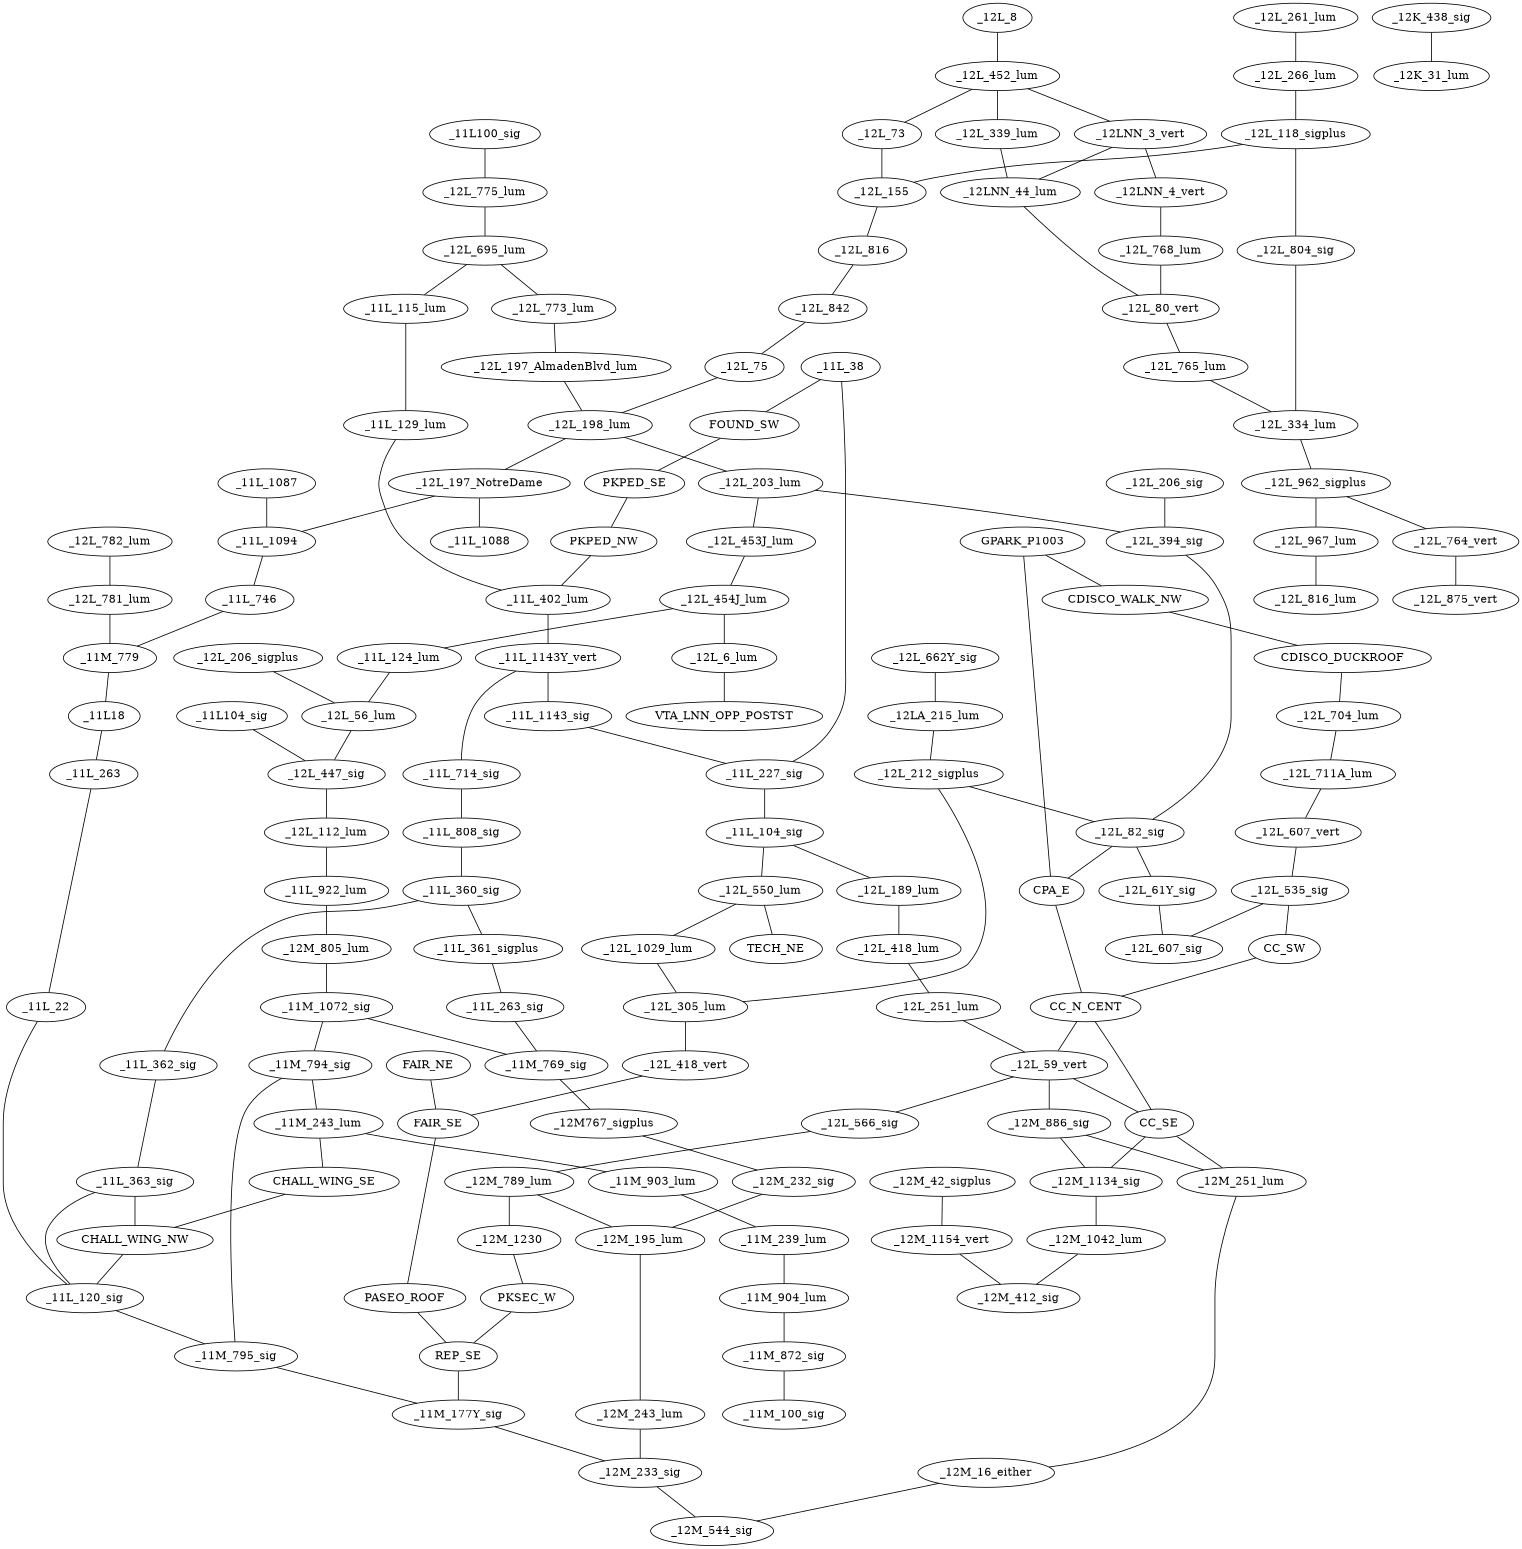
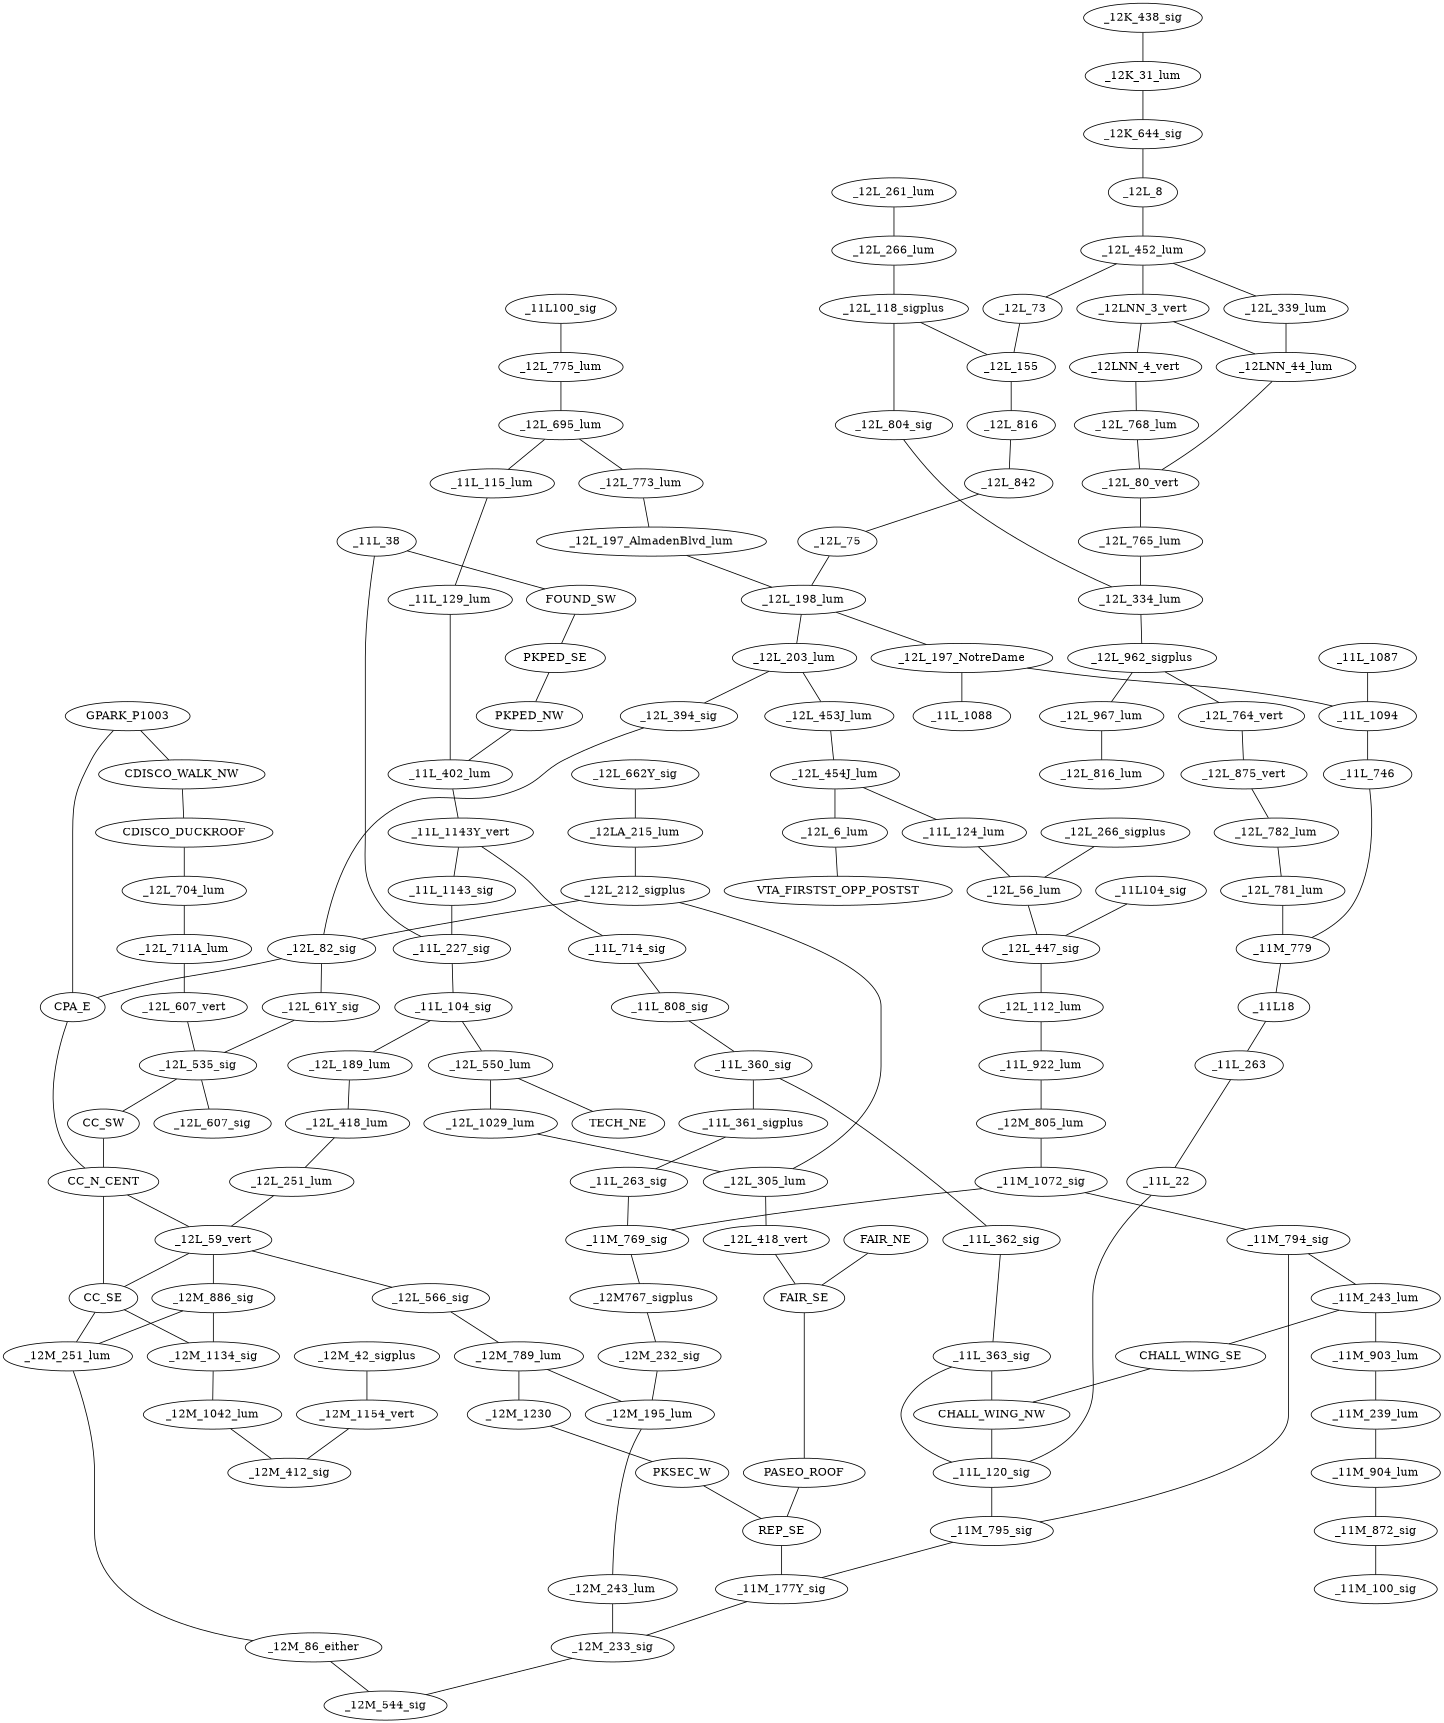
none -> (1143, 134)
(1165, 483) -> none
(248, 658) -> (1115, 833)
(724, 716) -> (838, 891)
none -> (1260, 803)
(1161, 920) -> (259, 1036)
(986, 1473) -> (314, 1647)
